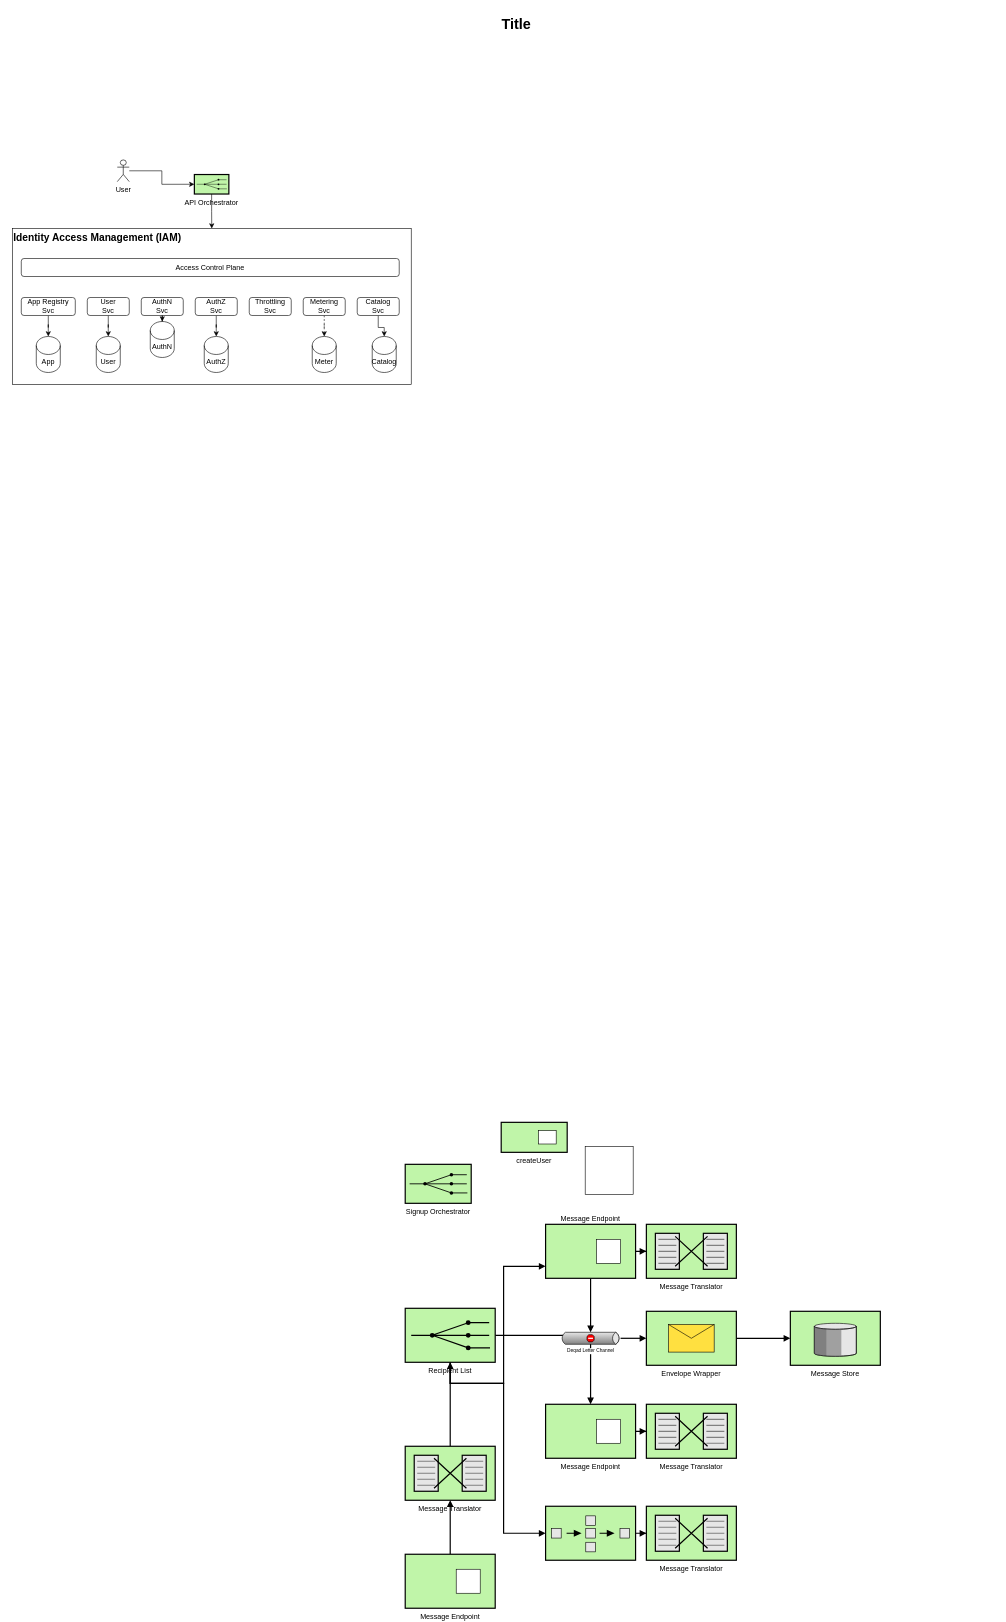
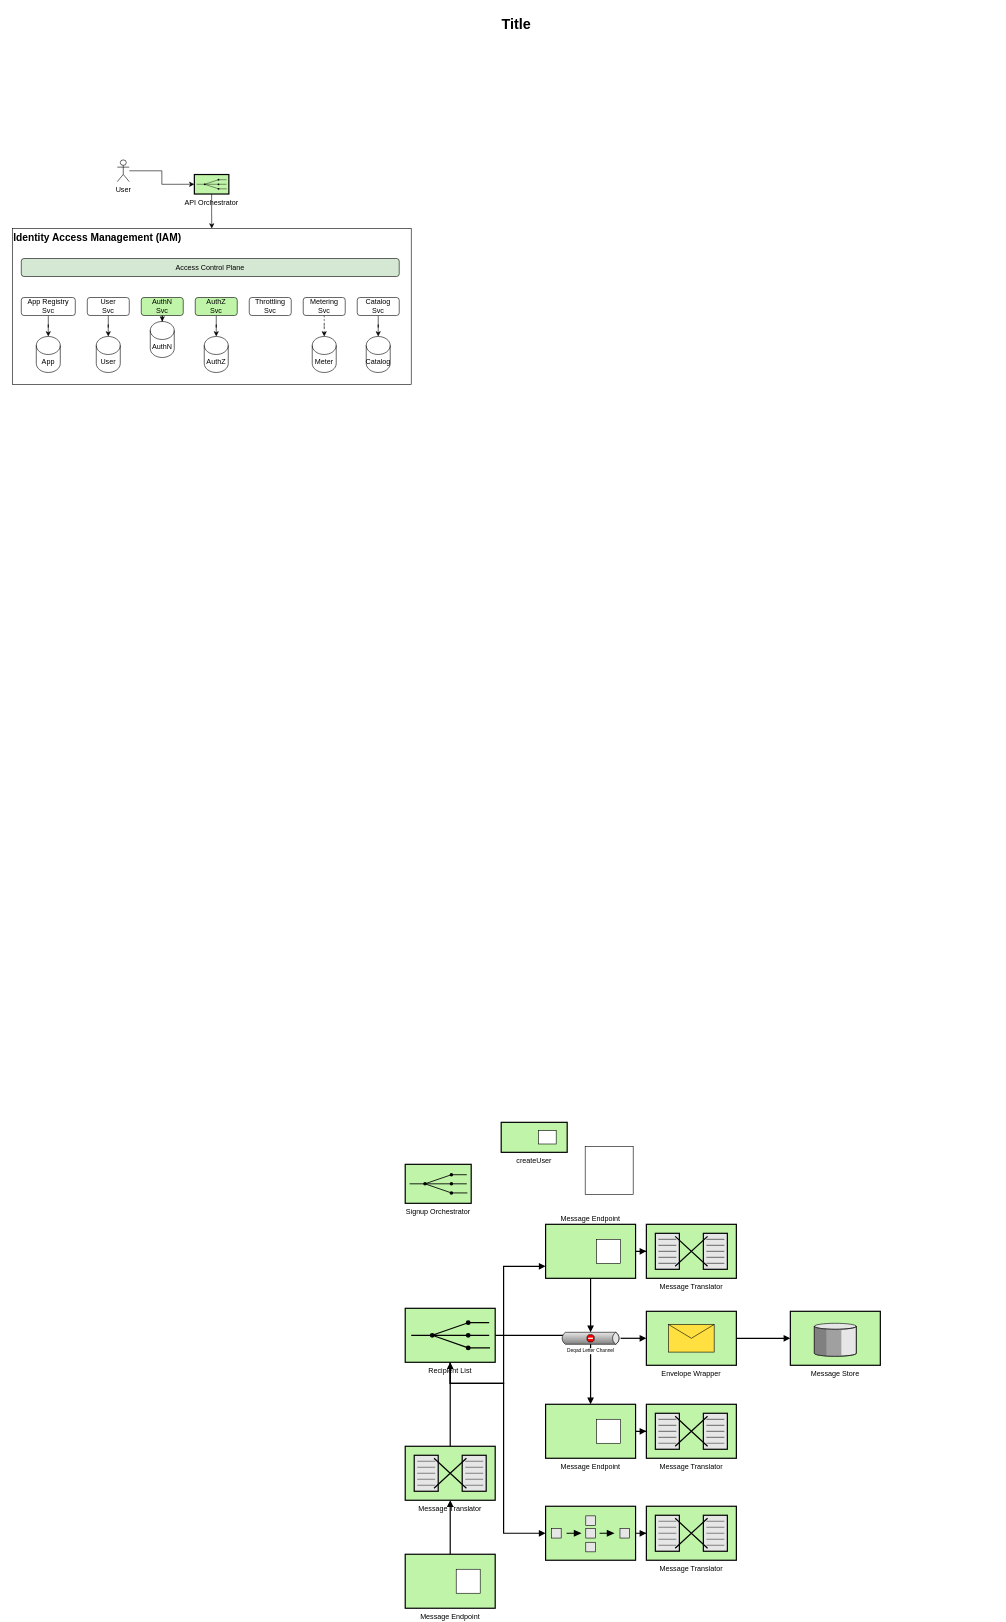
(210, 267) -> (210, 267)
(162, 306) -> (162, 306)
(216, 306) -> (216, 306)
(384, 354) -> (378, 354)
